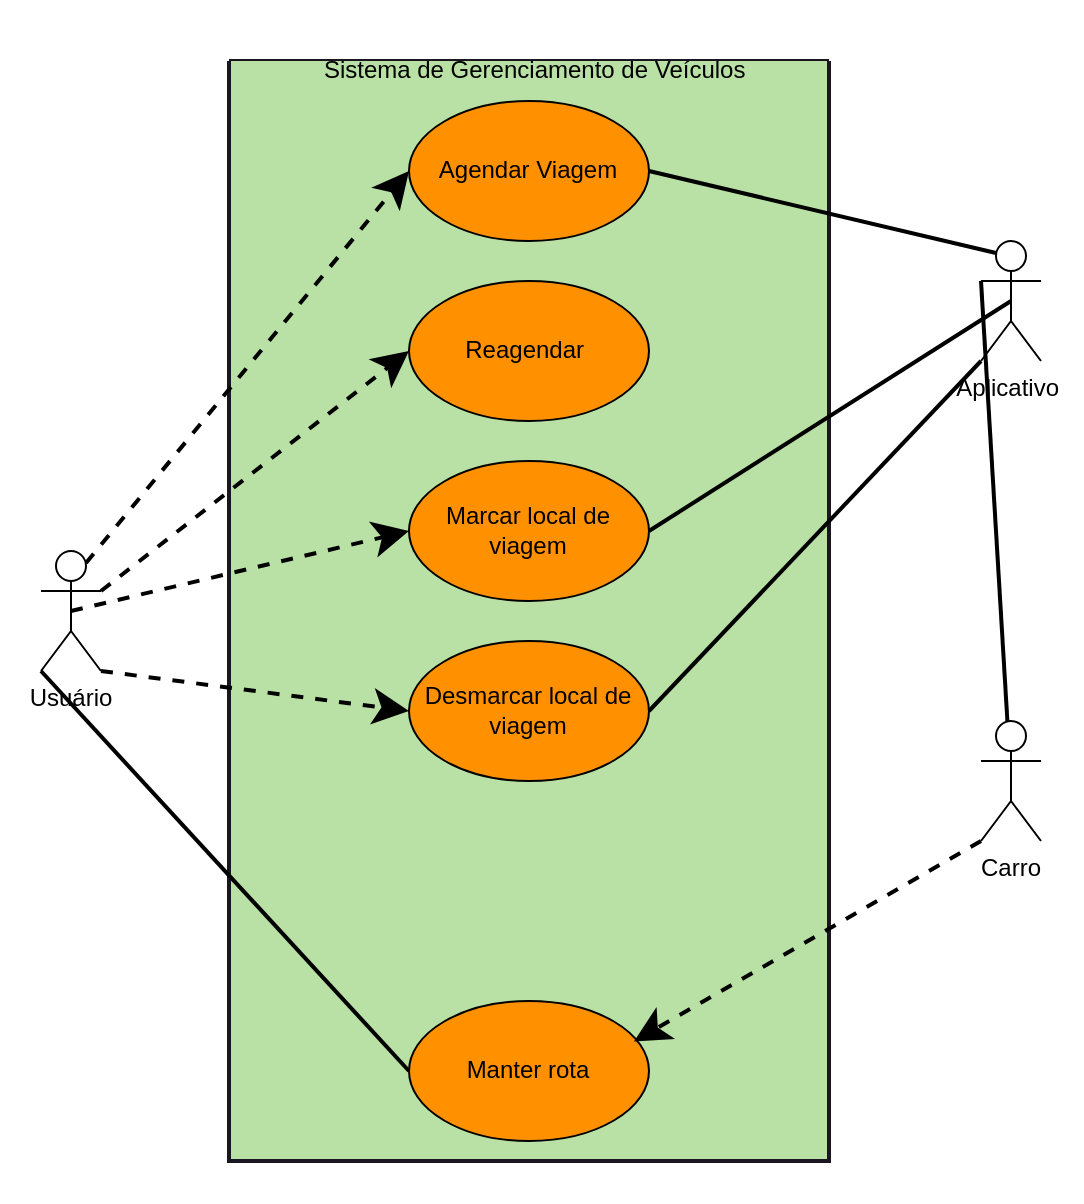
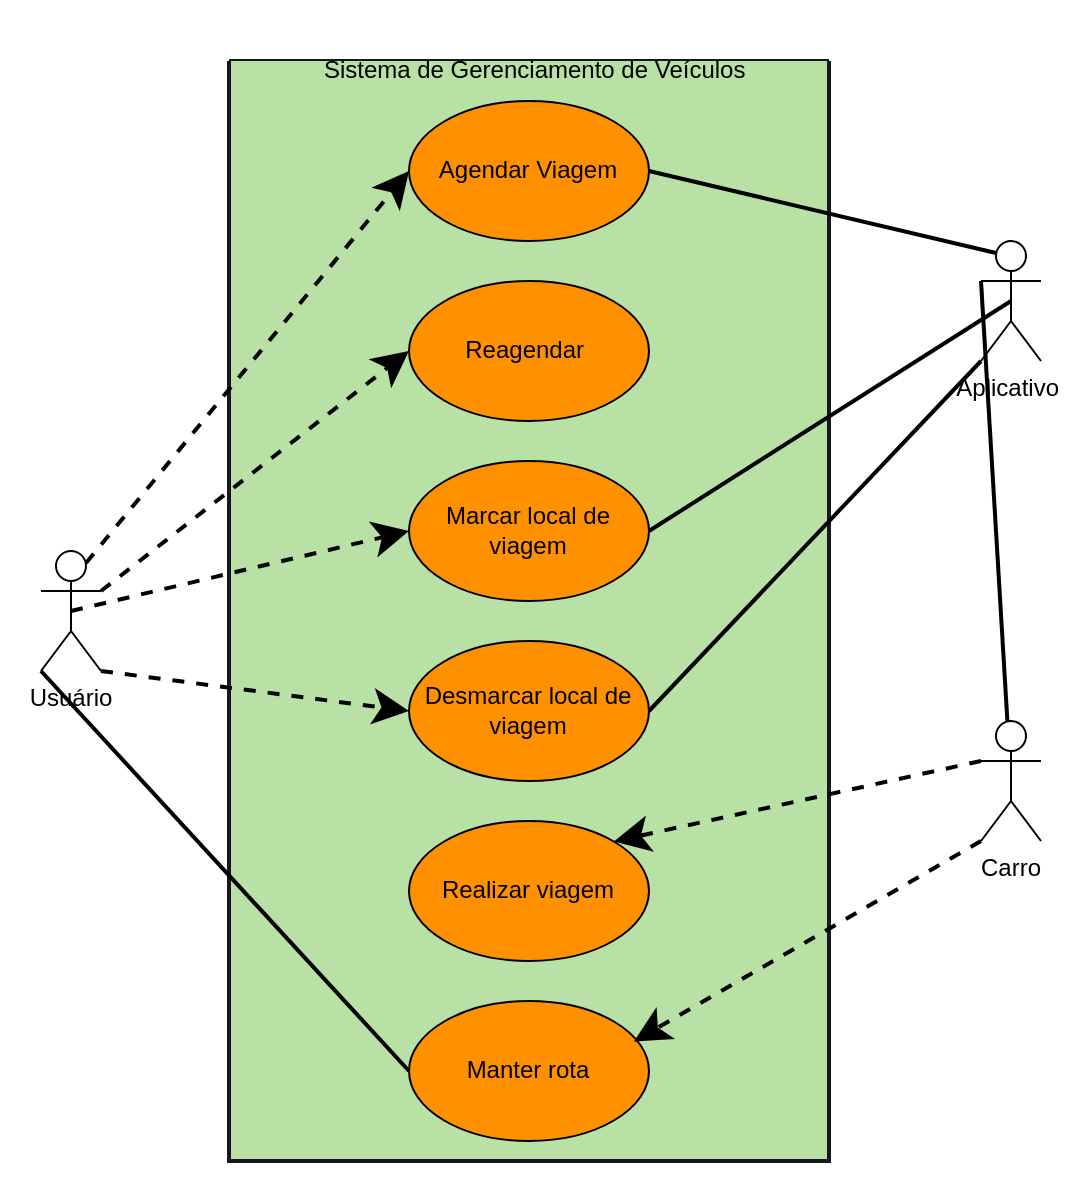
none -> (952, 767)
none -> (529, 891)
